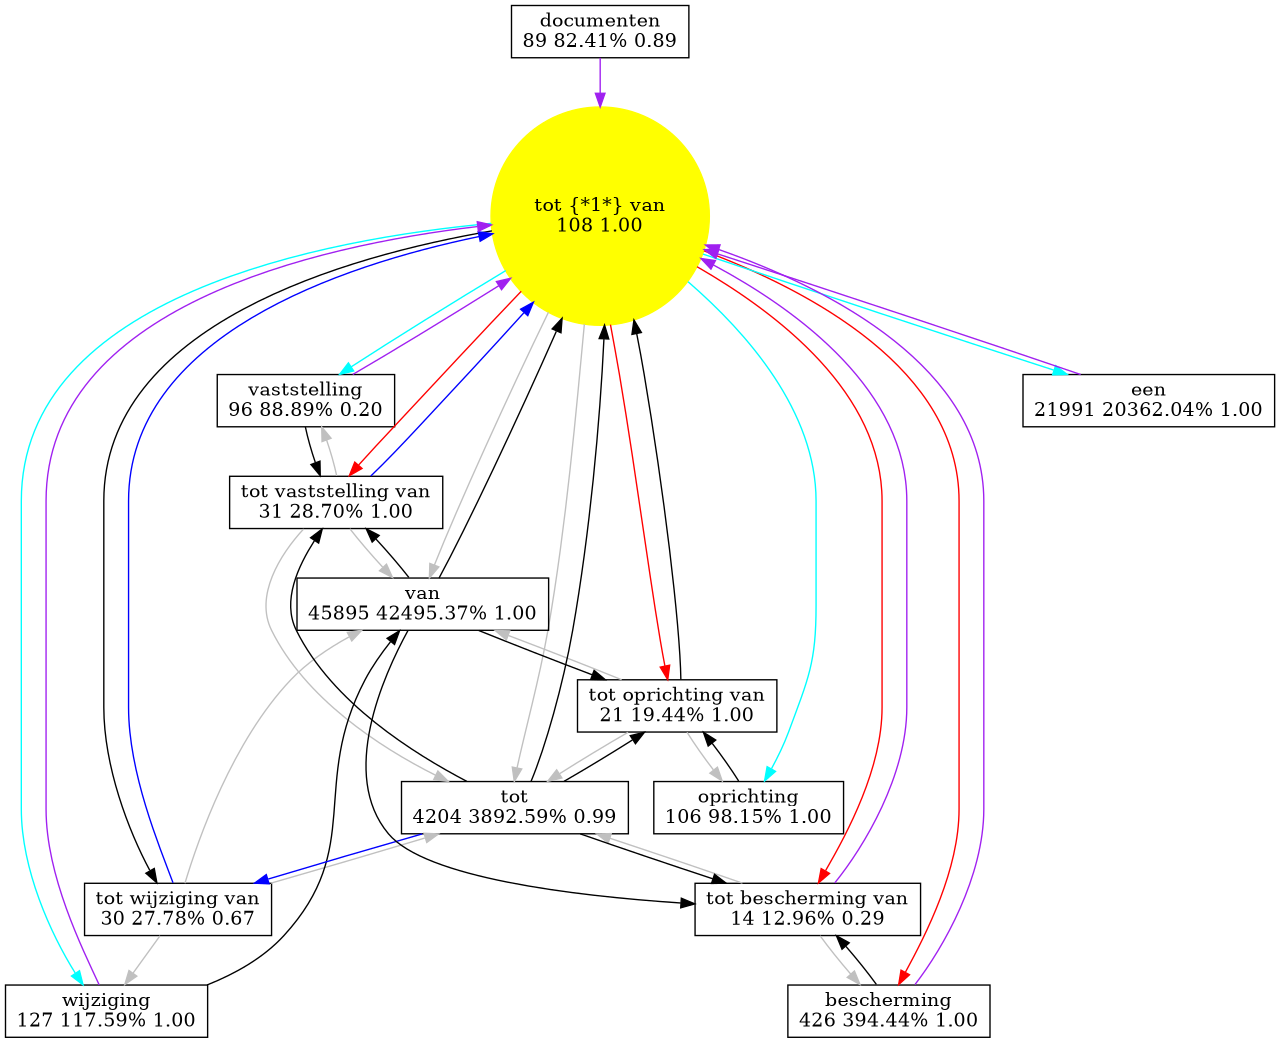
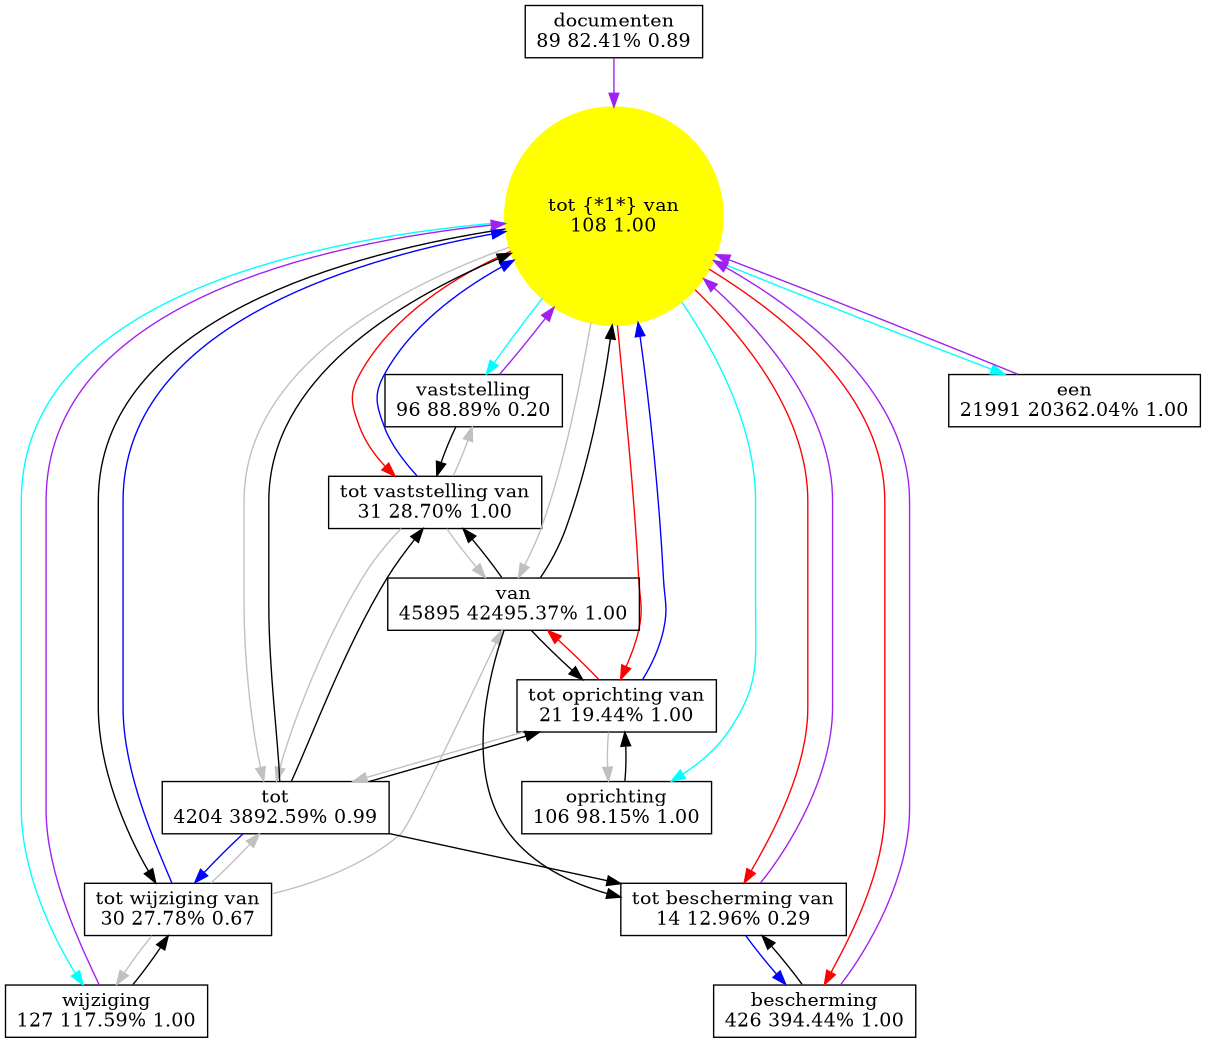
(664, 506) -> (659, 510)
(565, 657) -> (579, 659)
(331, 835) -> (147, 966)
(676, 860) -> none
(835, 955) -> (761, 955)
